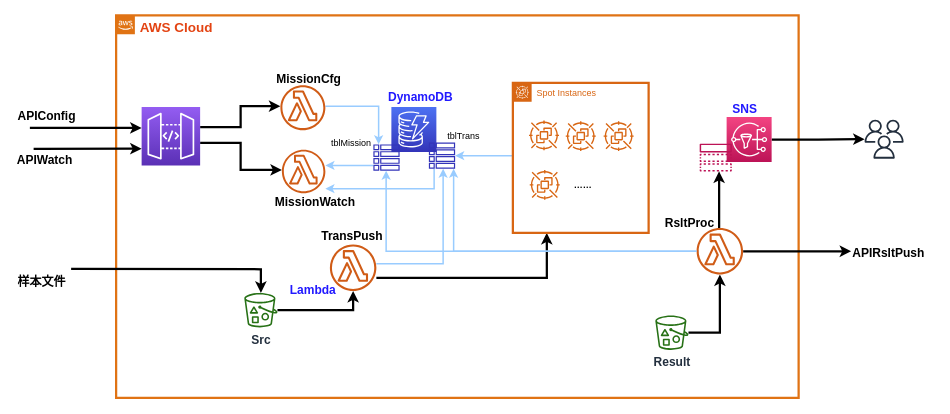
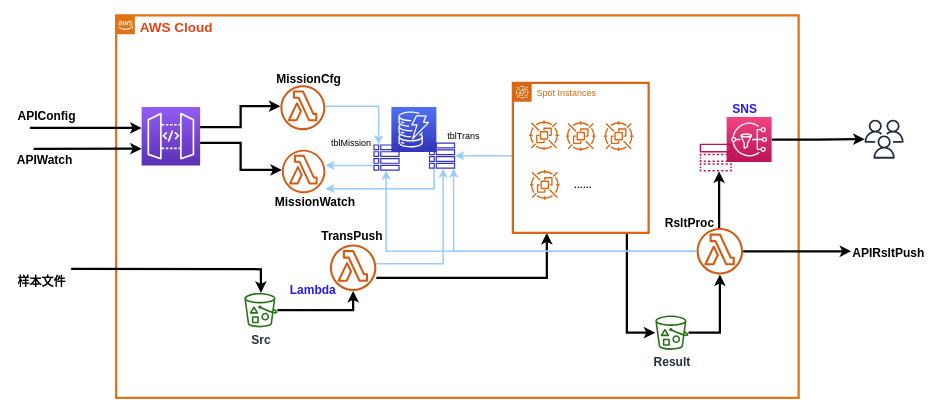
(424, 96) -> none
none -> (627, 293)
